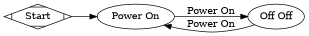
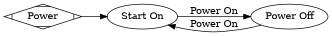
(38, 17) -> (43, 17)
(136, 17) -> (142, 17)
(276, 17) -> (289, 17)
